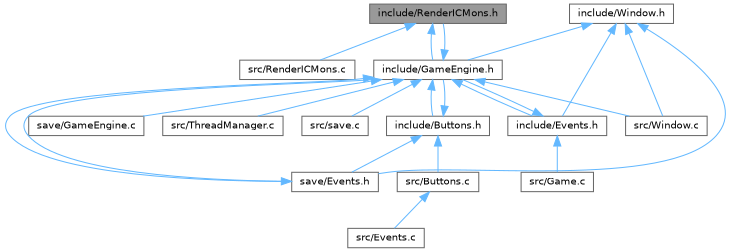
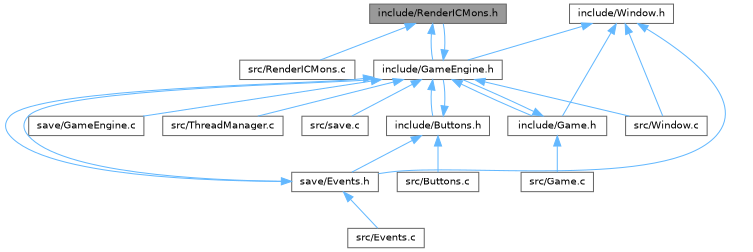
(557, 126) -> (557, 126)
(408, 214) -> (364, 214)
